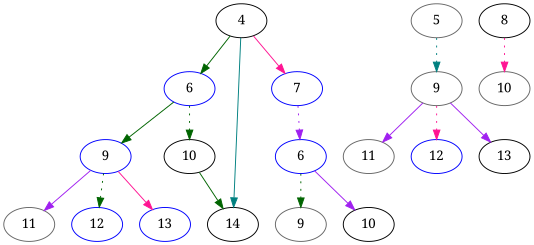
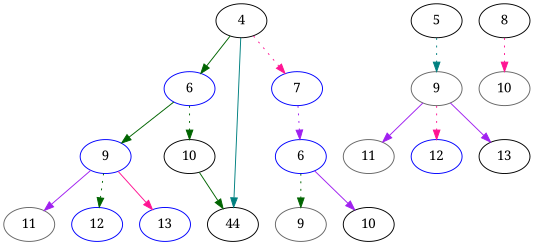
(437, 21) -> (437, 21)
(266, 51) -> (266, 51)
(233, 224) -> (233, 224)
